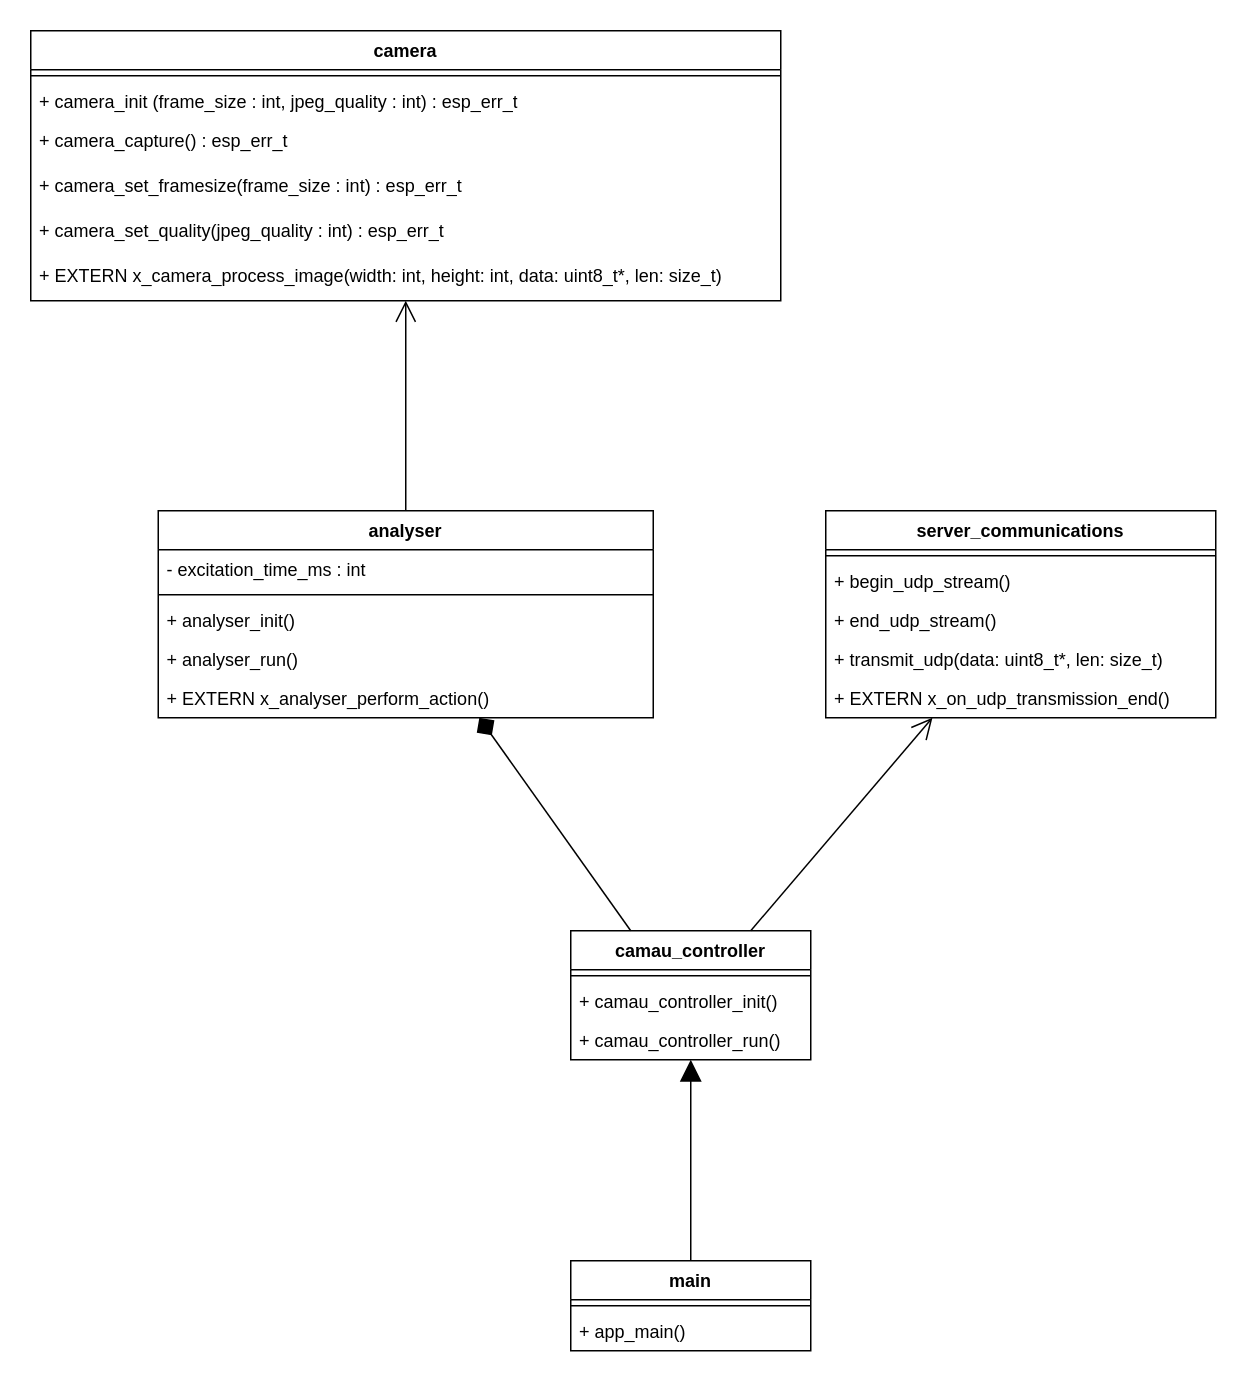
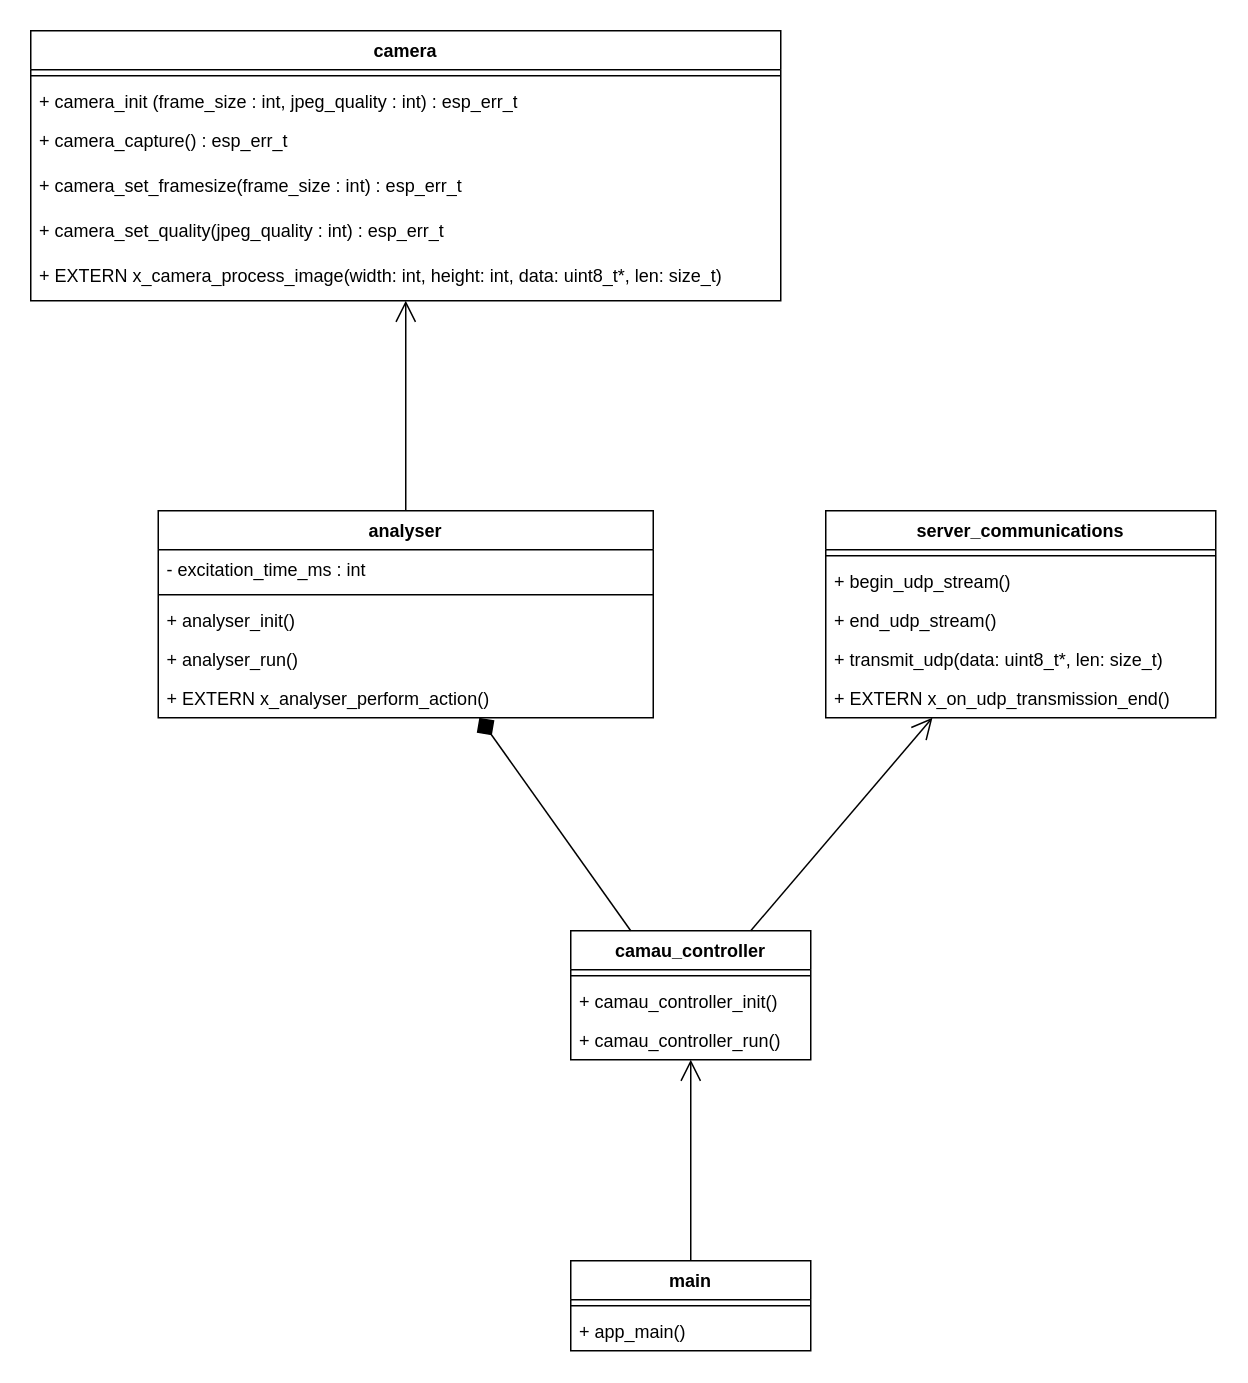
(691, 1082) -> (691, 1074)
